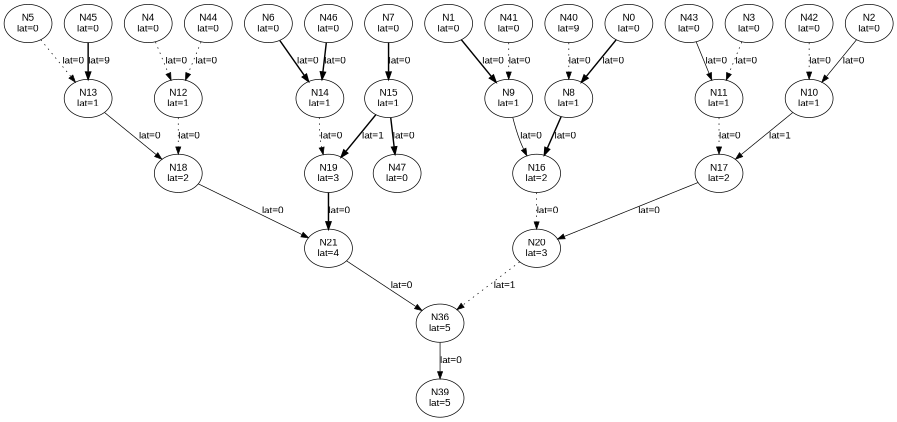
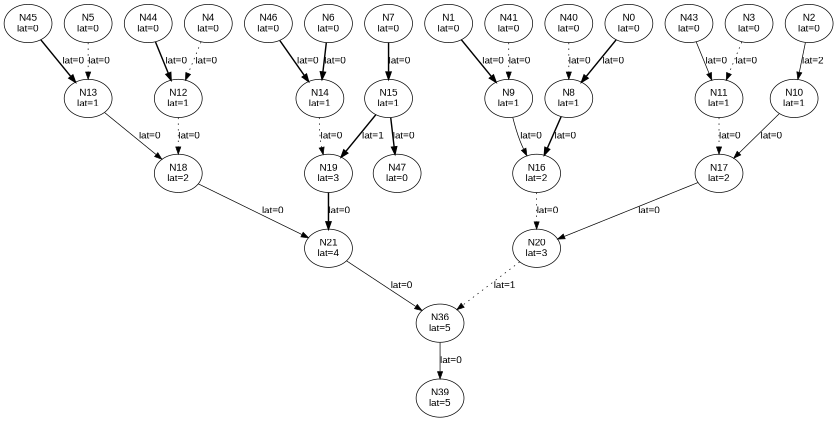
(569, 24) -> (569, 24)
(809, 24) -> none
(195, 58) -> (162, 58)
(99, 61) -> (73, 61)
(854, 61) -> (813, 61)
(780, 136) -> (772, 136)
